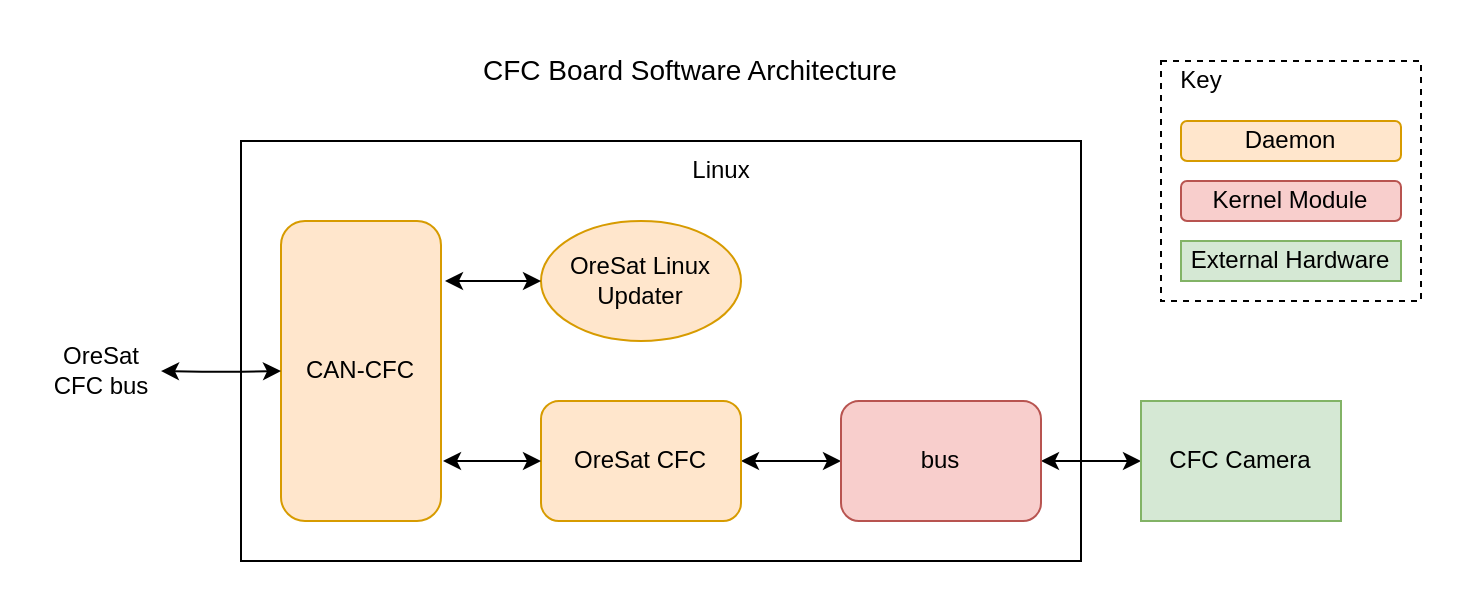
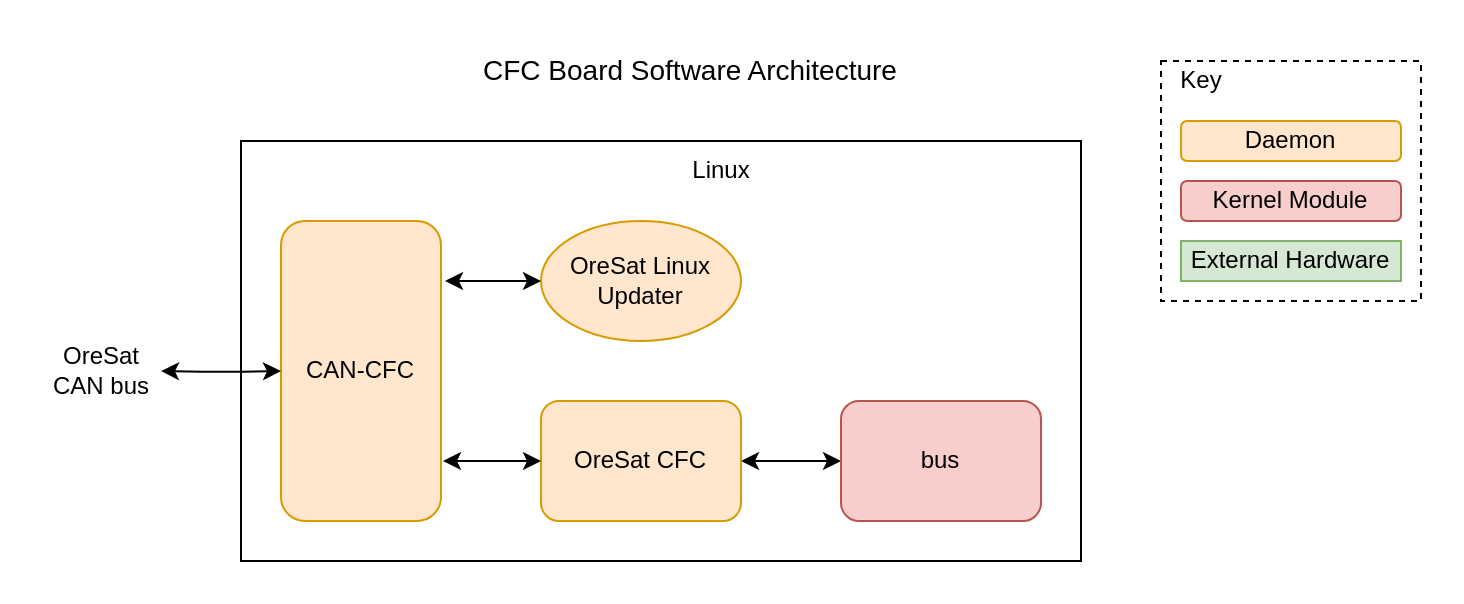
(102, 371) -> (102, 371)
(1091, 461) -> none
(1241, 461) -> none
